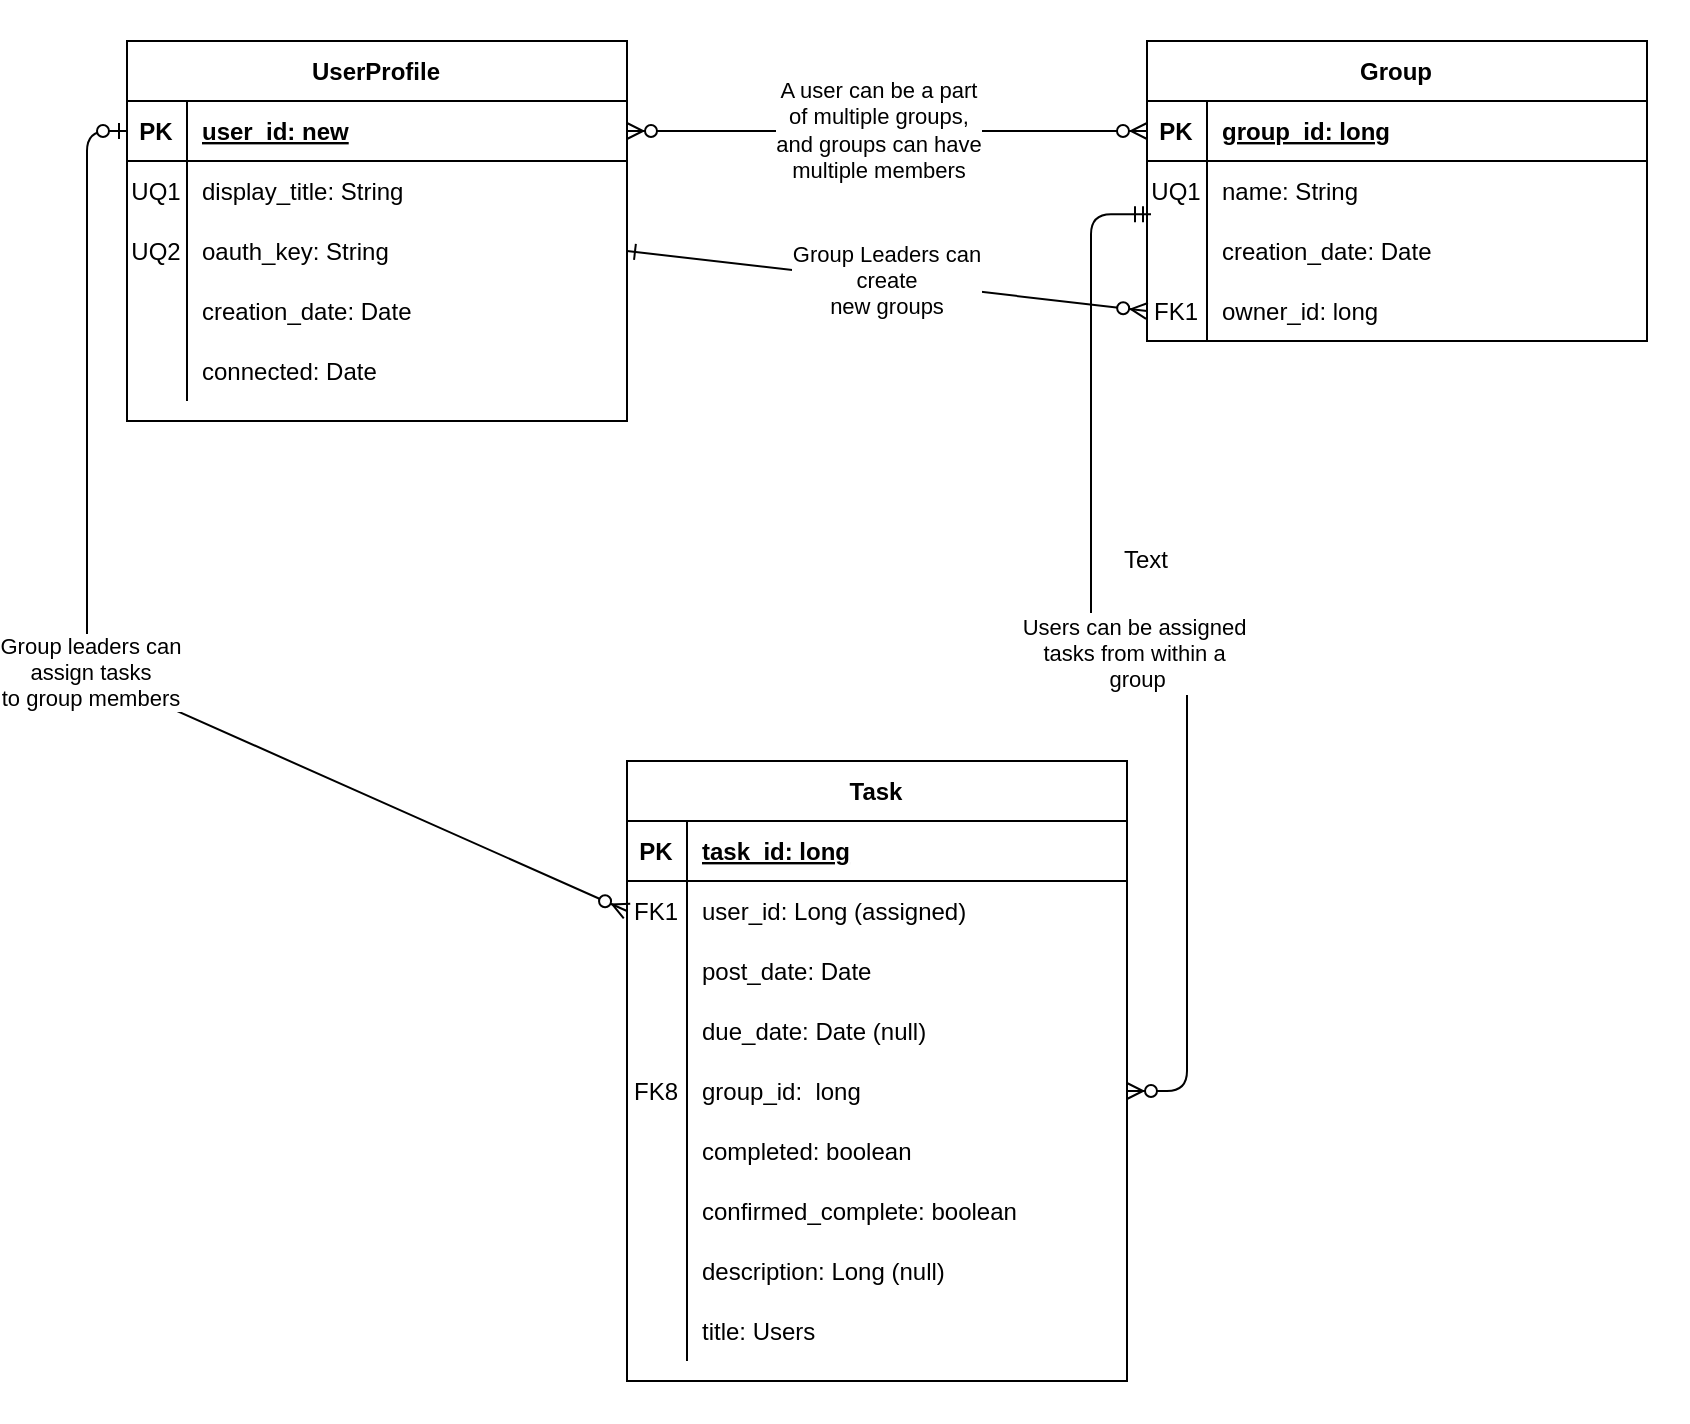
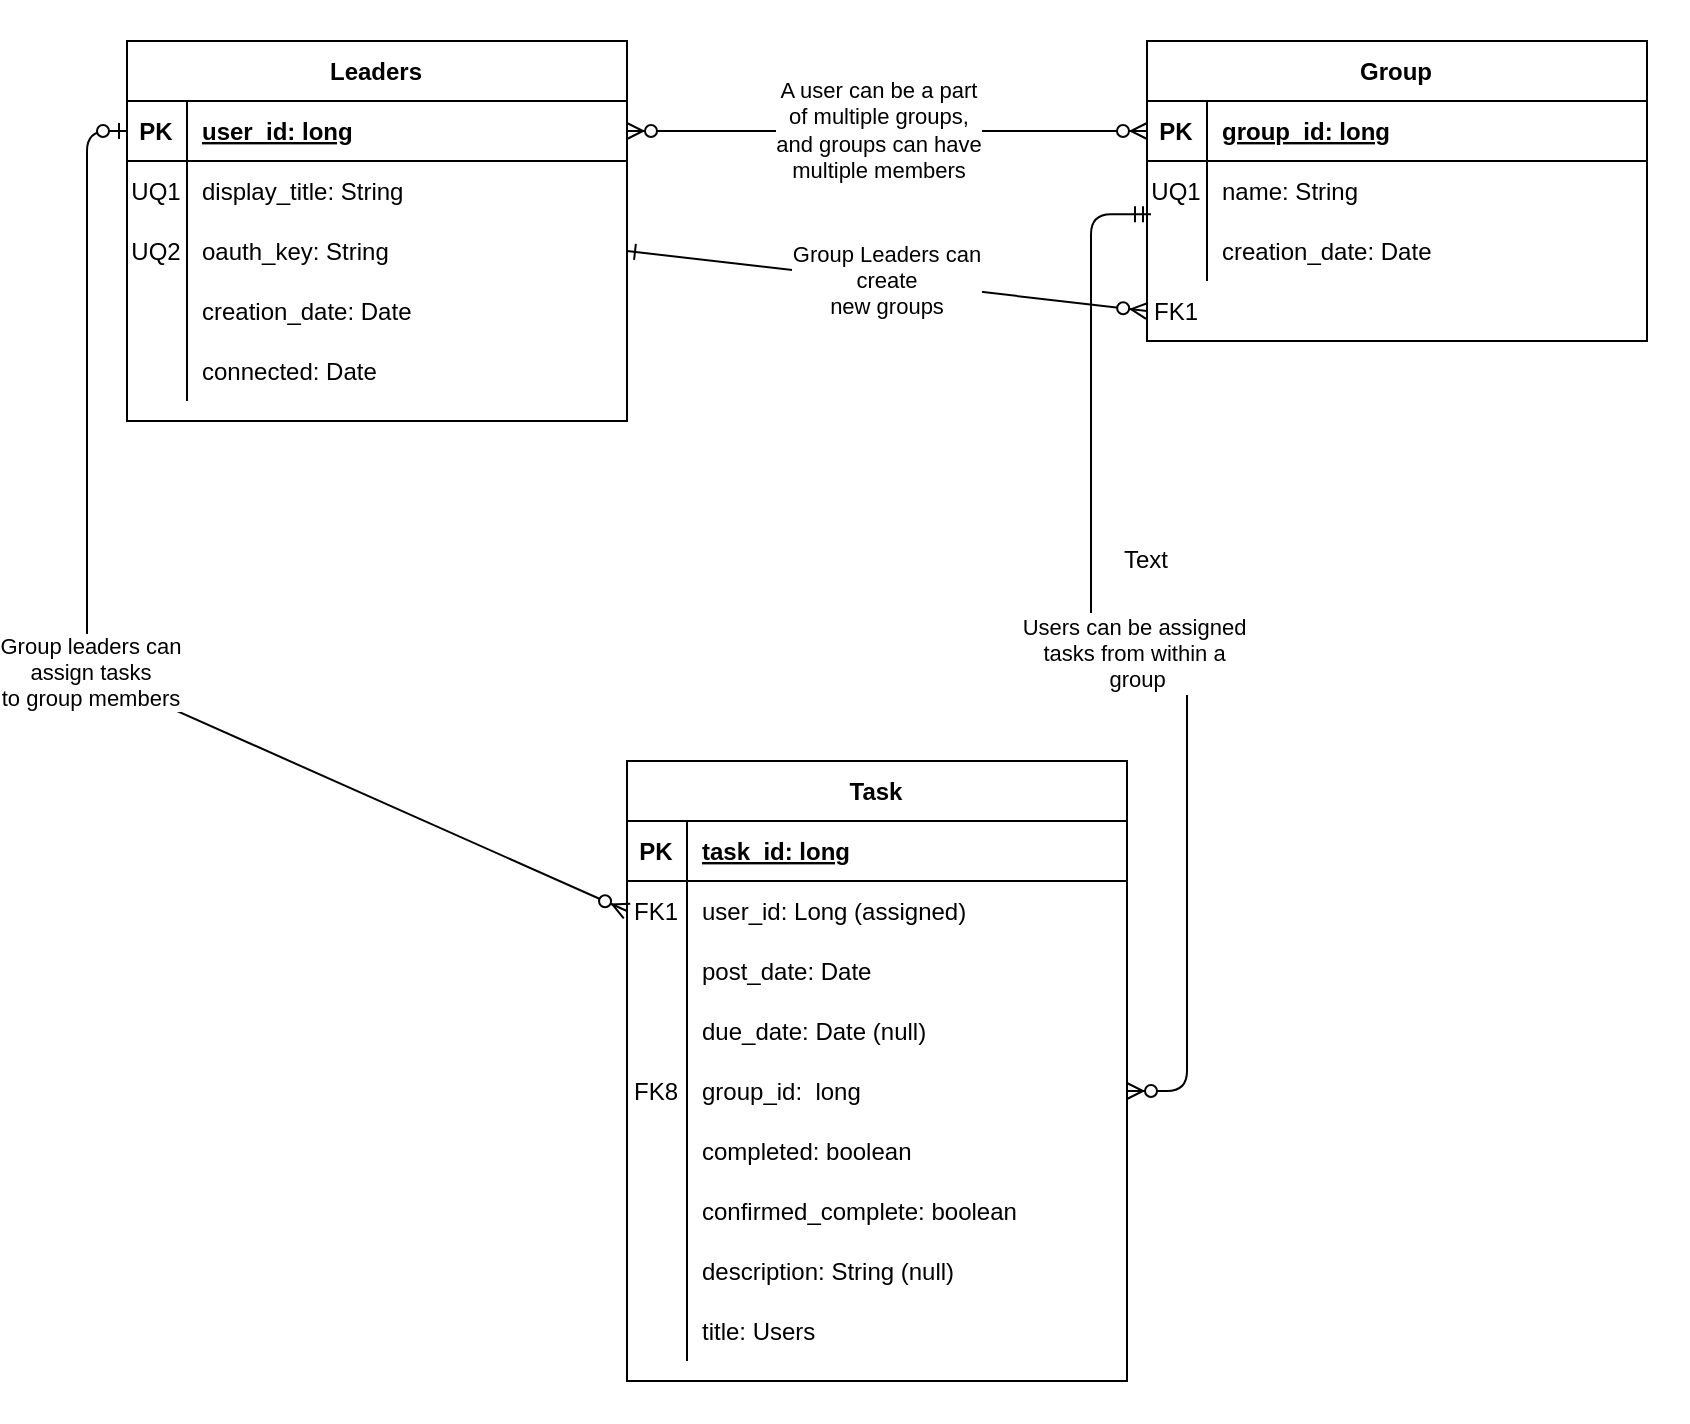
(376, 72) -> (376, 72)
(273, 132) -> (277, 132)
(1427, 311) -> none
(841, 1272) -> (852, 1272)
